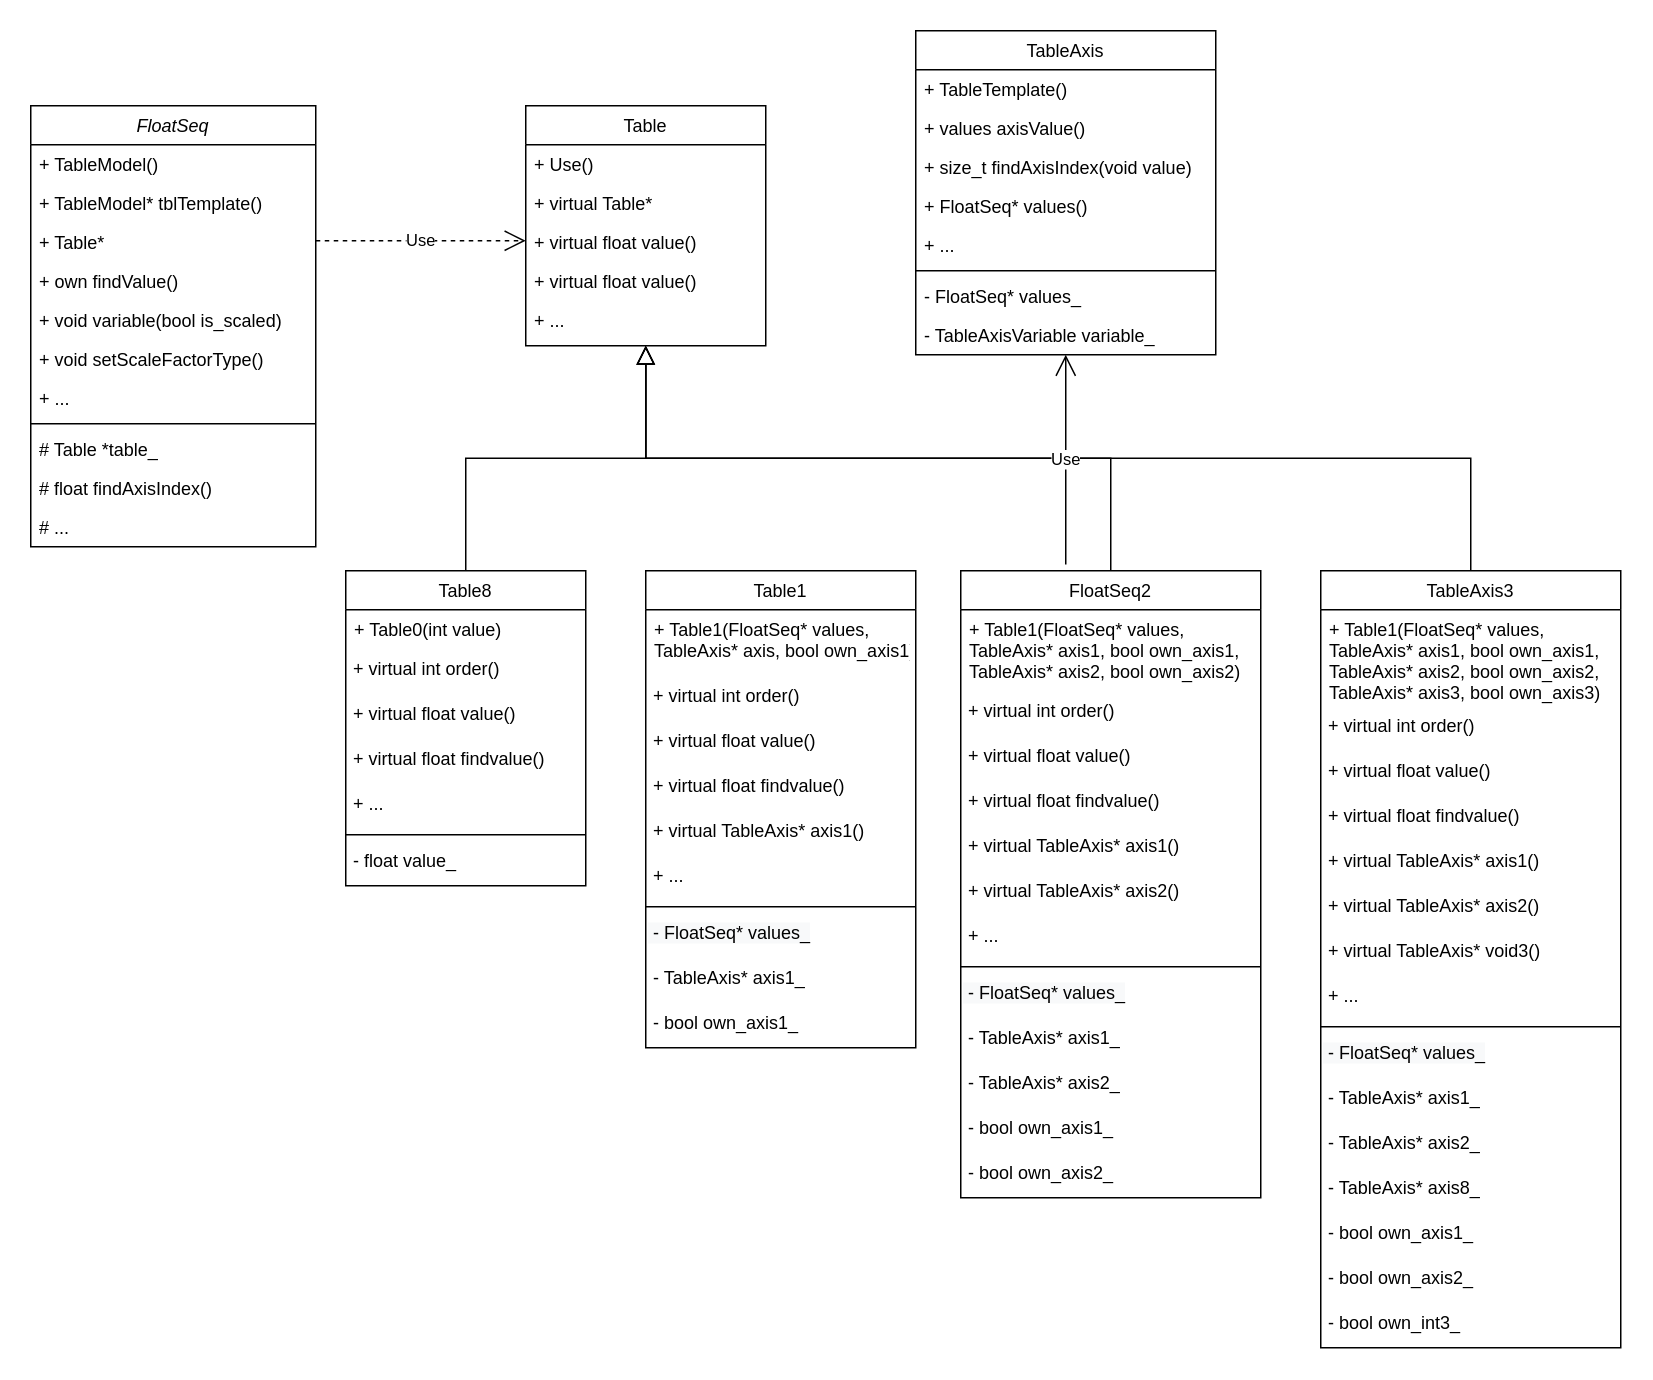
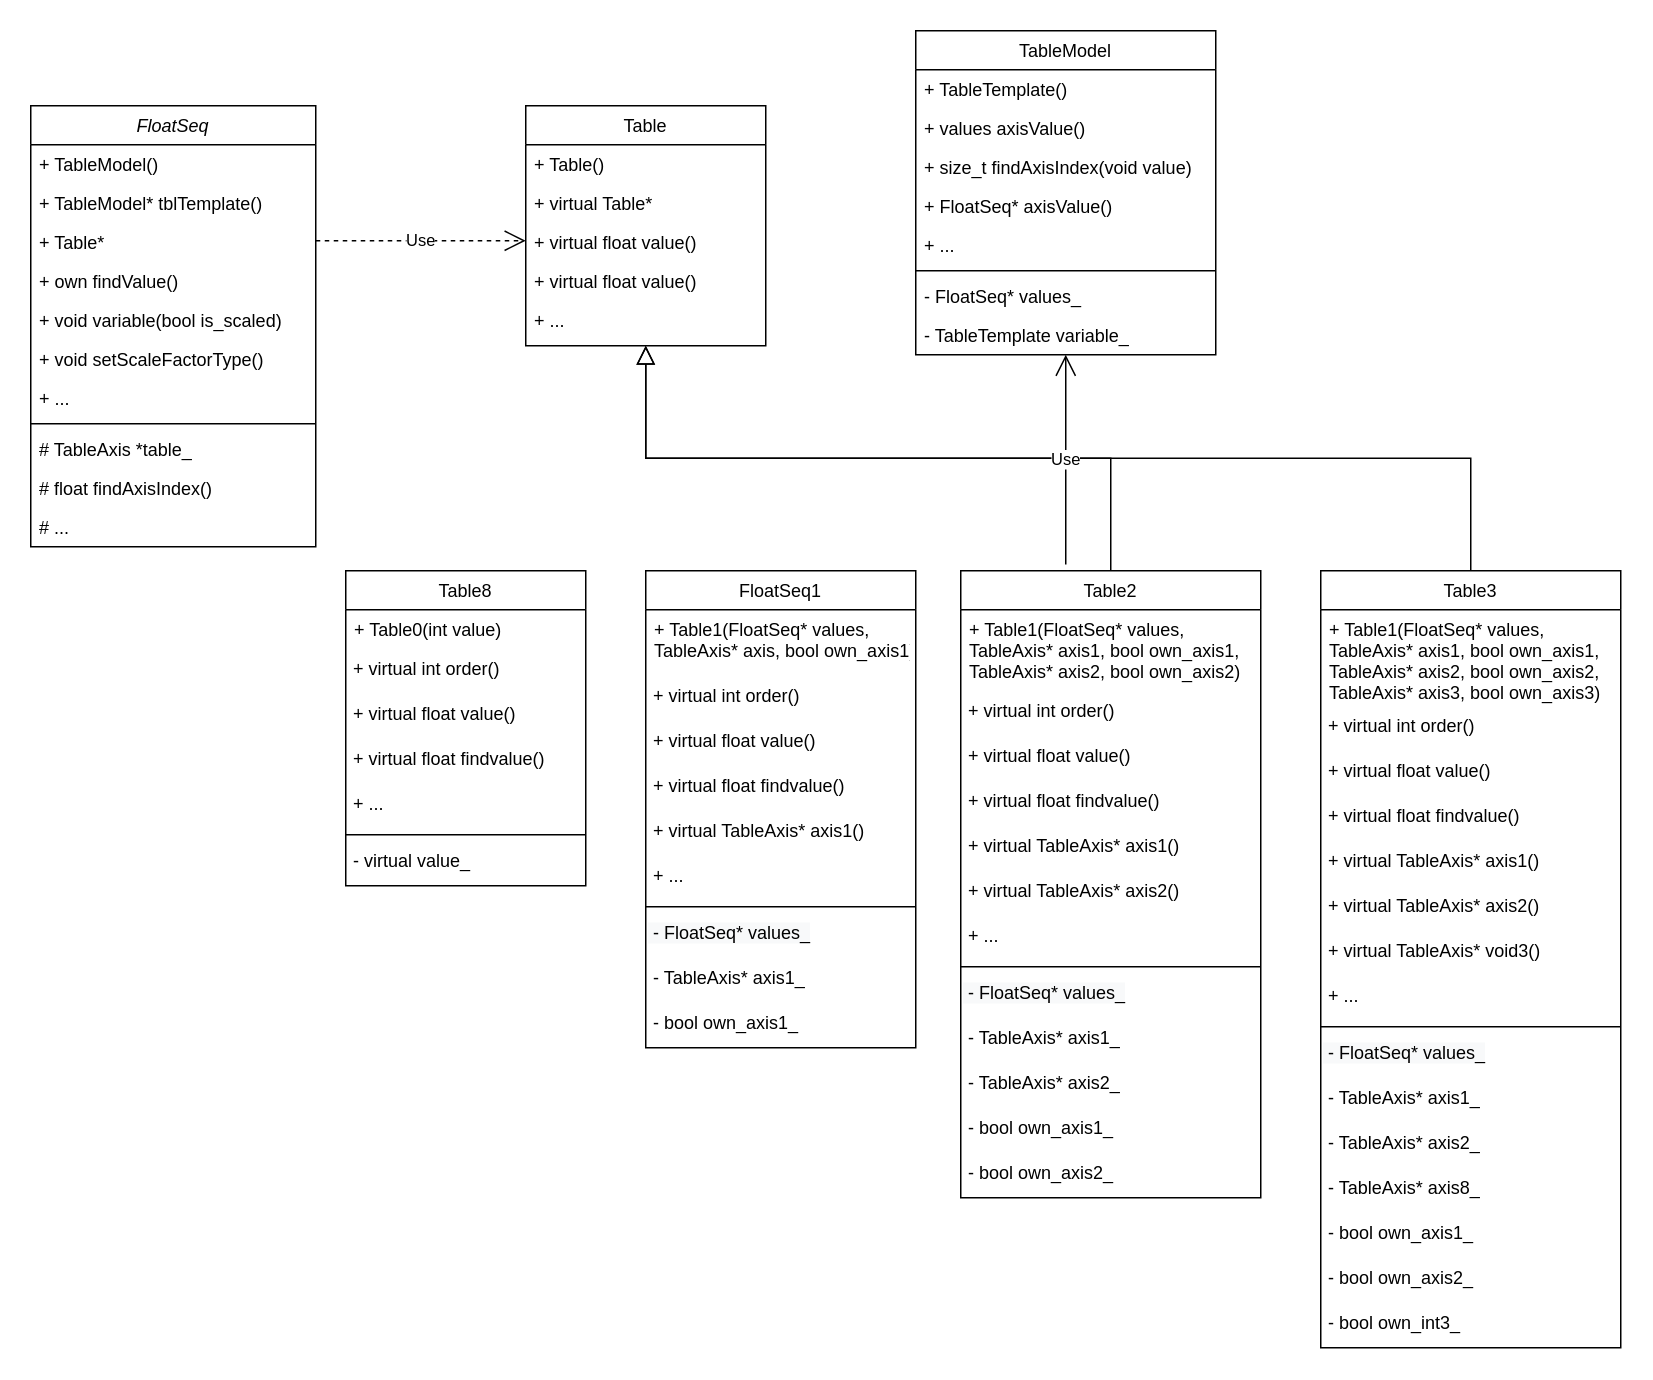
(1065, 51) -> (1065, 51)
(567, 165) -> (575, 165)
(1015, 207) -> (1028, 207)
(1051, 336) -> (1036, 336)
(105, 450) -> (123, 450)
(498, 458) -> none
(780, 591) -> (780, 591)
(1110, 591) -> (1110, 591)
(1470, 591) -> (1470, 591)
(410, 862) -> (418, 862)
